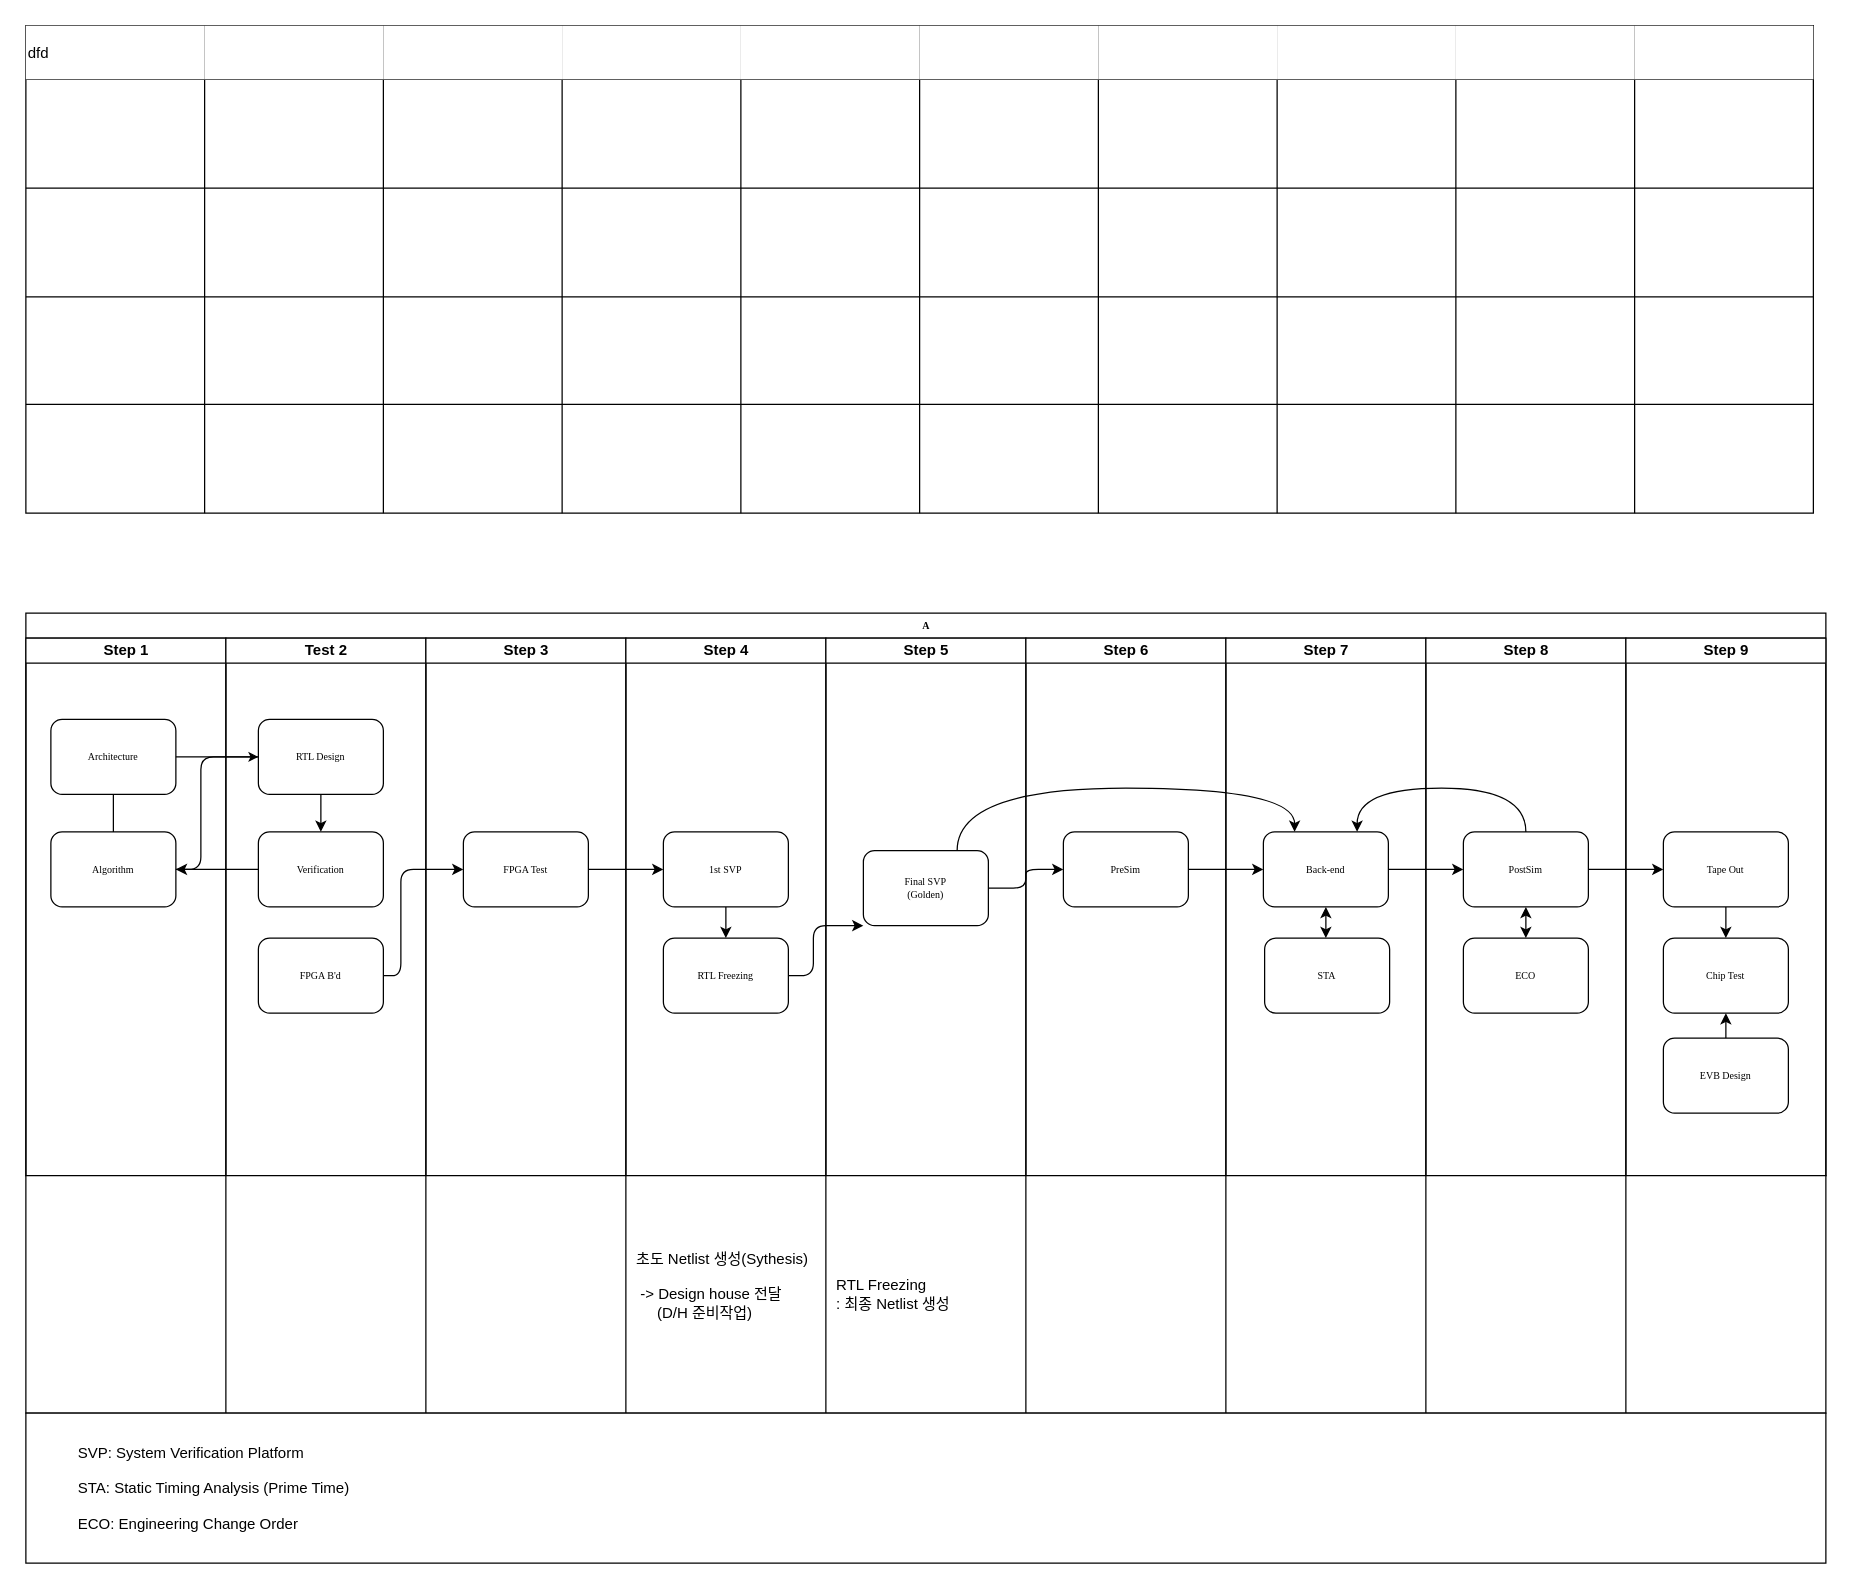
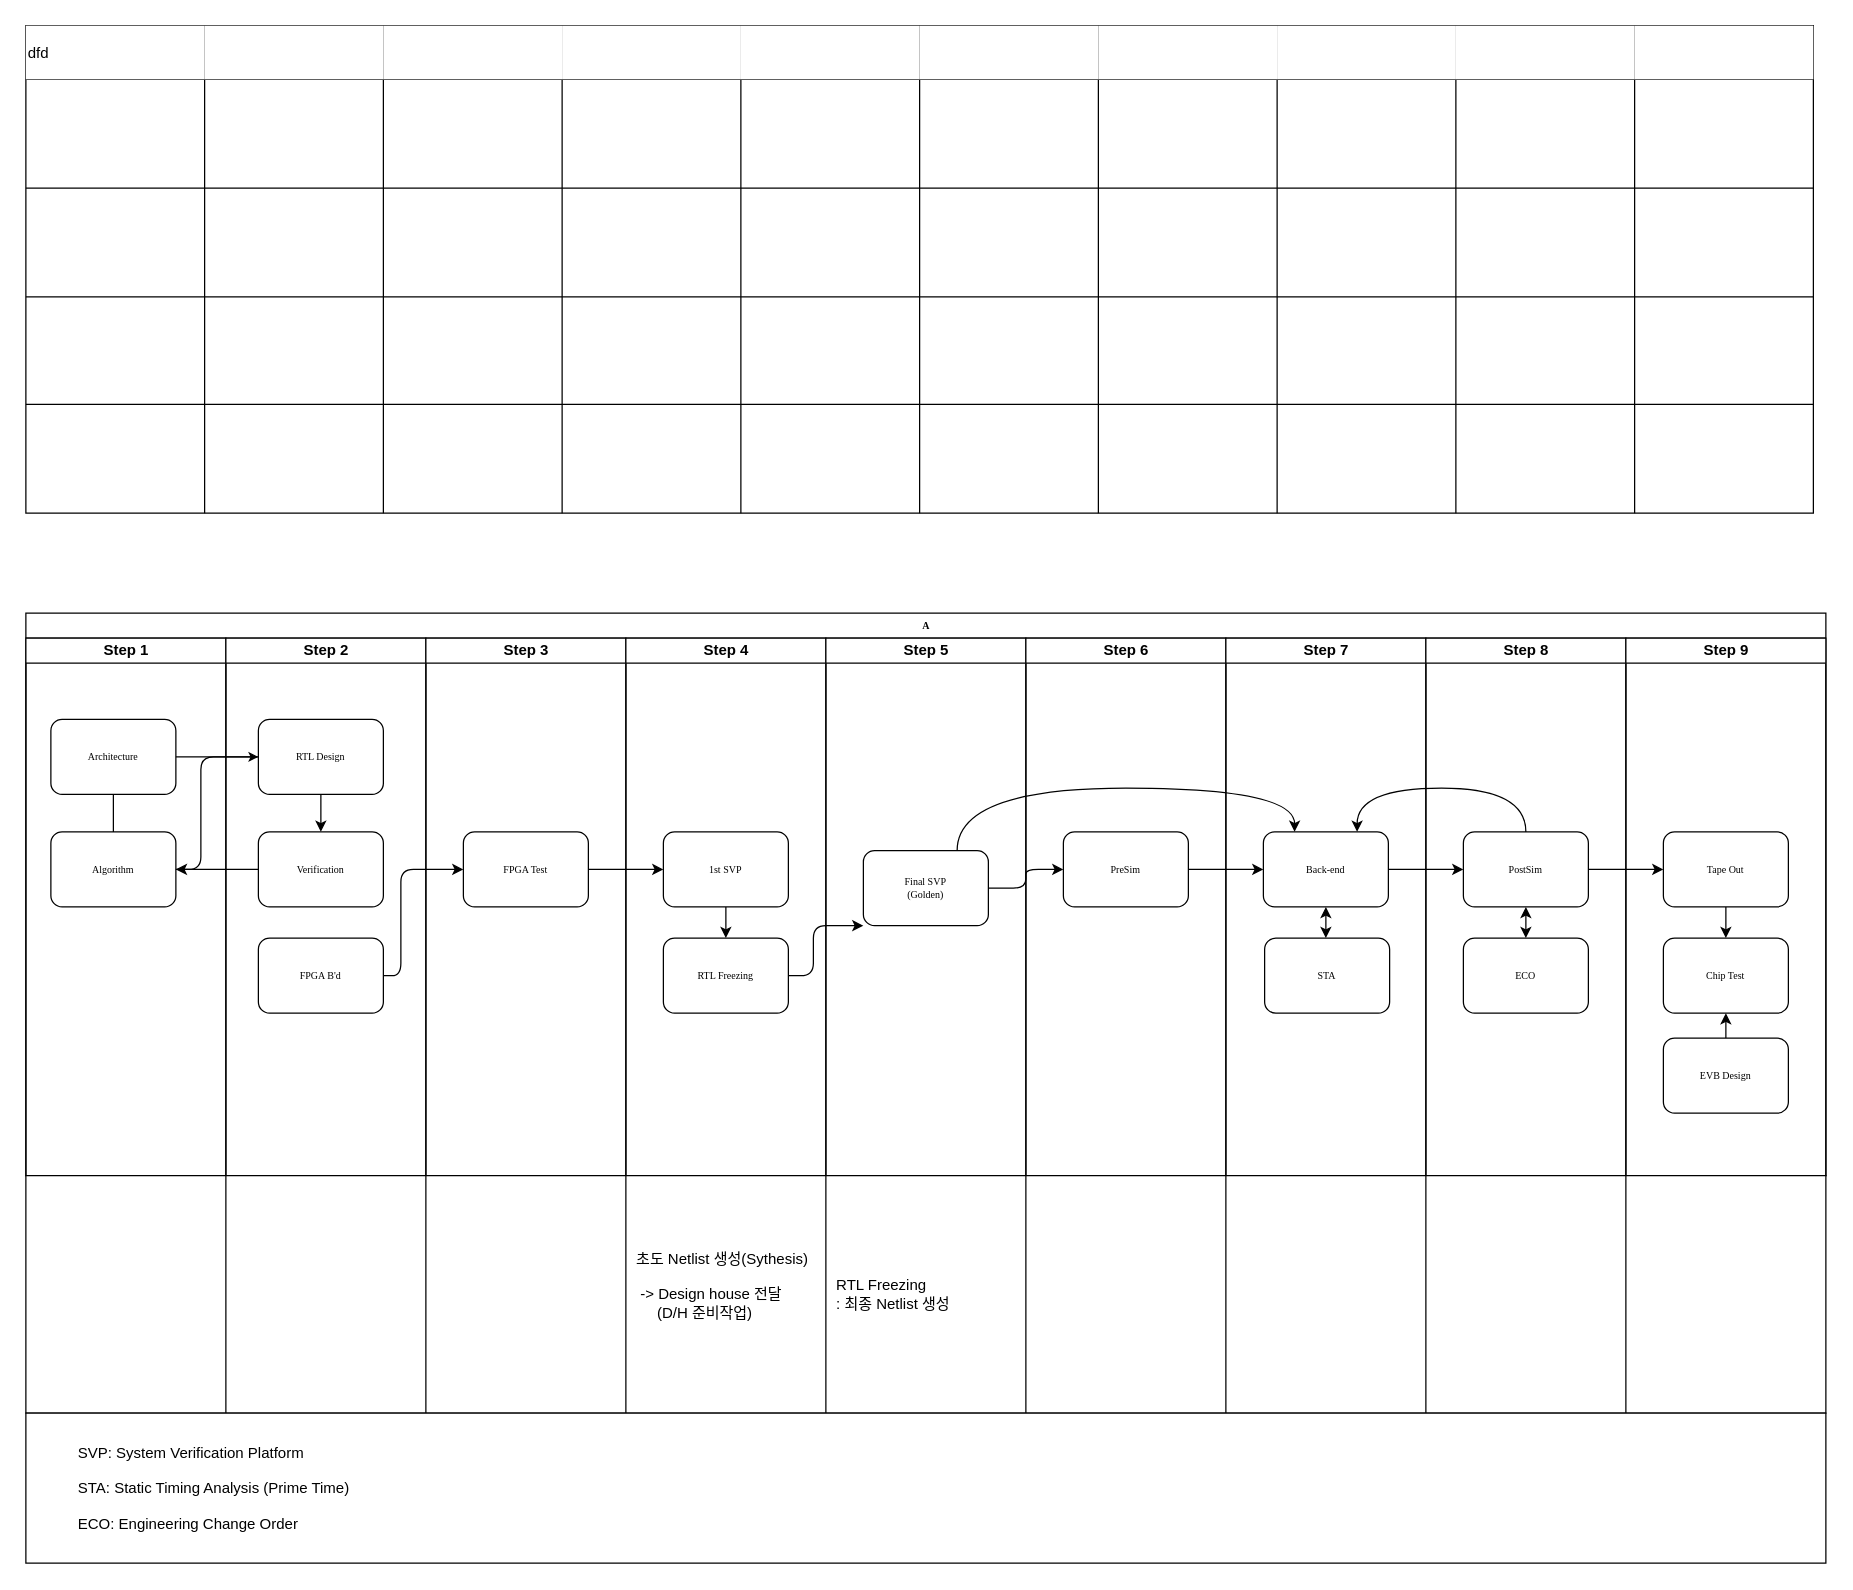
(326, 651) -> (326, 651)
